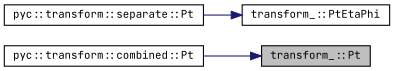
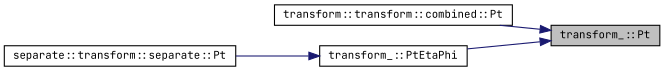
(104, 15) -> (120, 56)
none -> (504, 45)
(104, 56) -> (393, 15)
